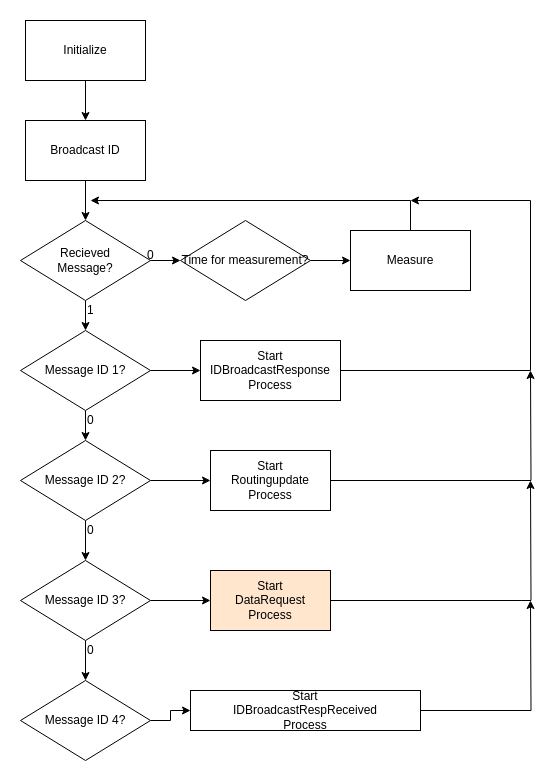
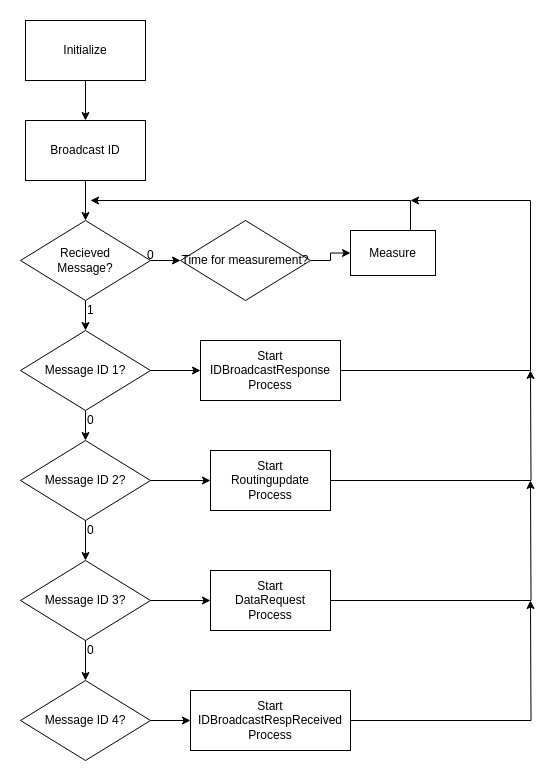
(411, 261) -> (393, 253)
(271, 601) -> (271, 601)
(306, 711) -> (271, 721)
